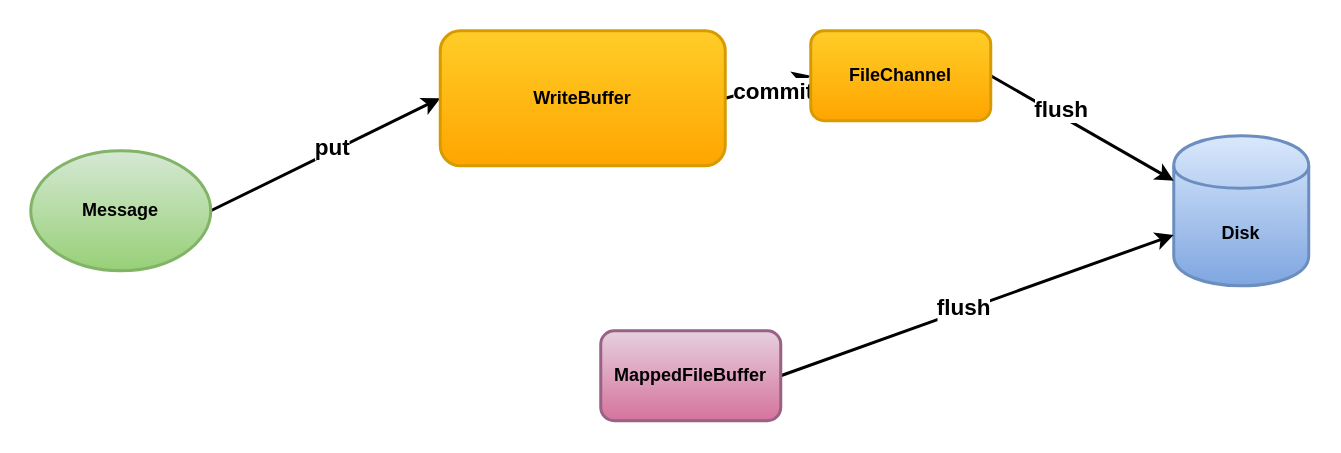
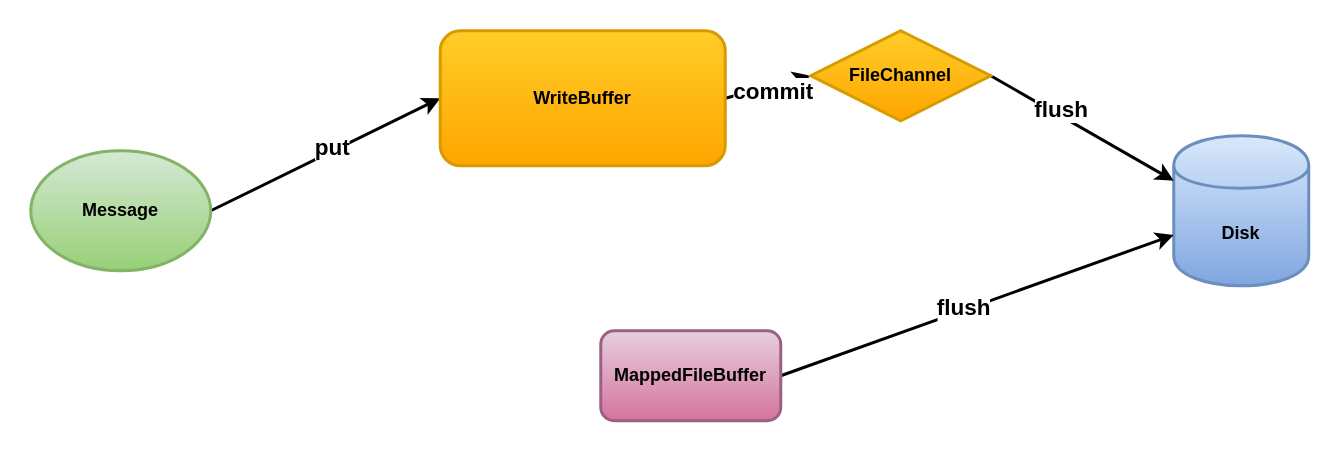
(901, 76) -> (901, 76)
